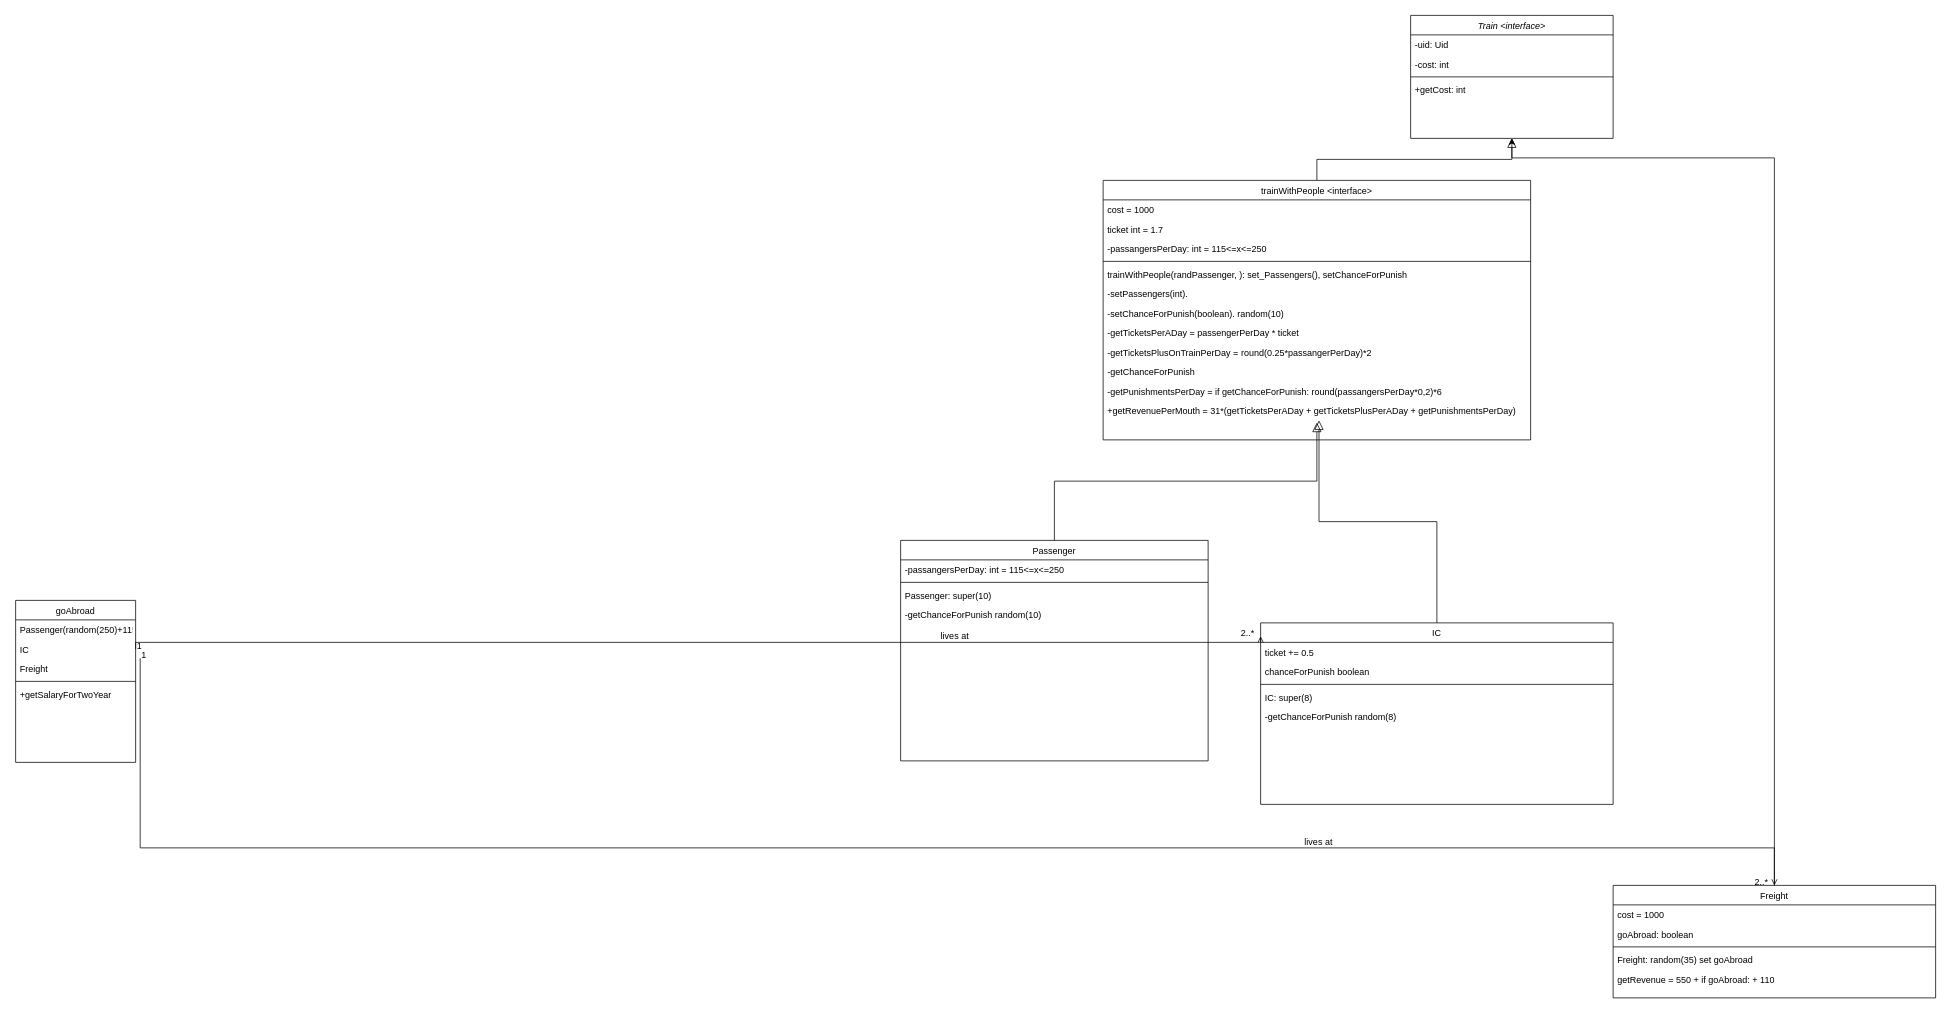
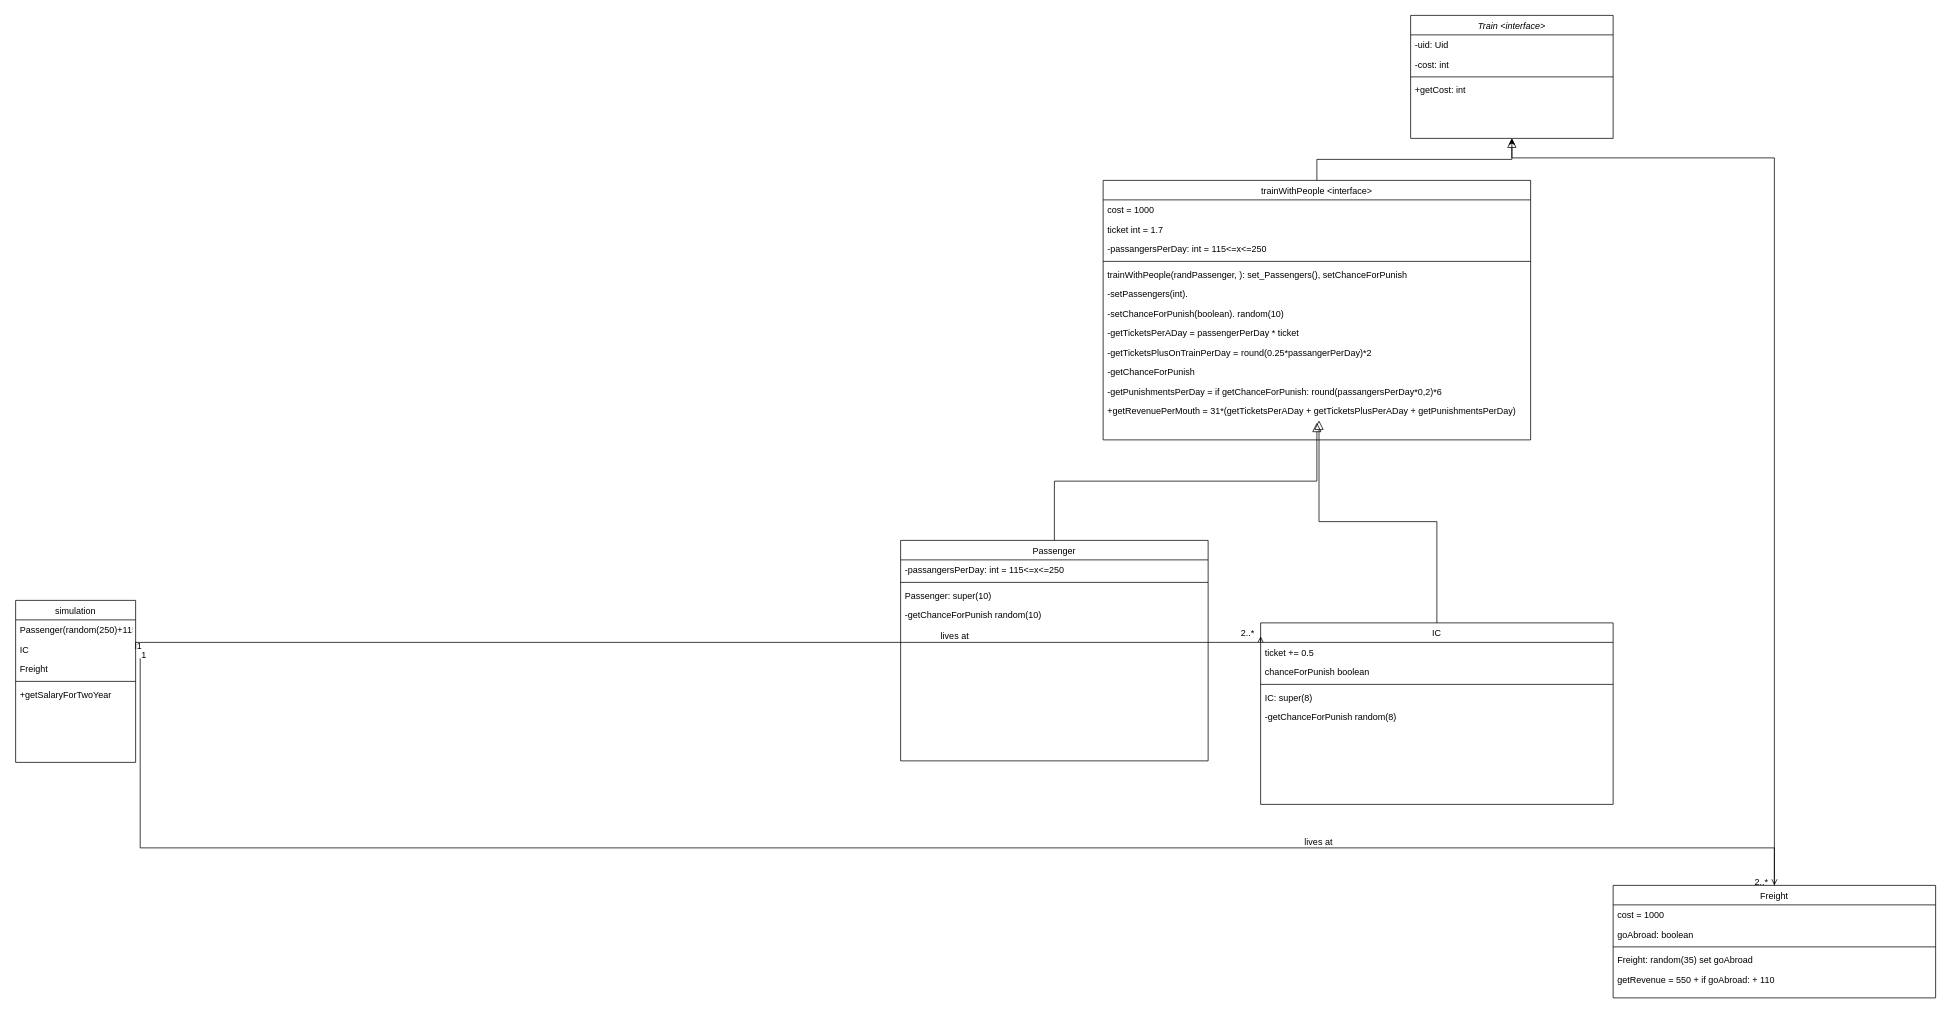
(75, 611) -> (75, 611)
